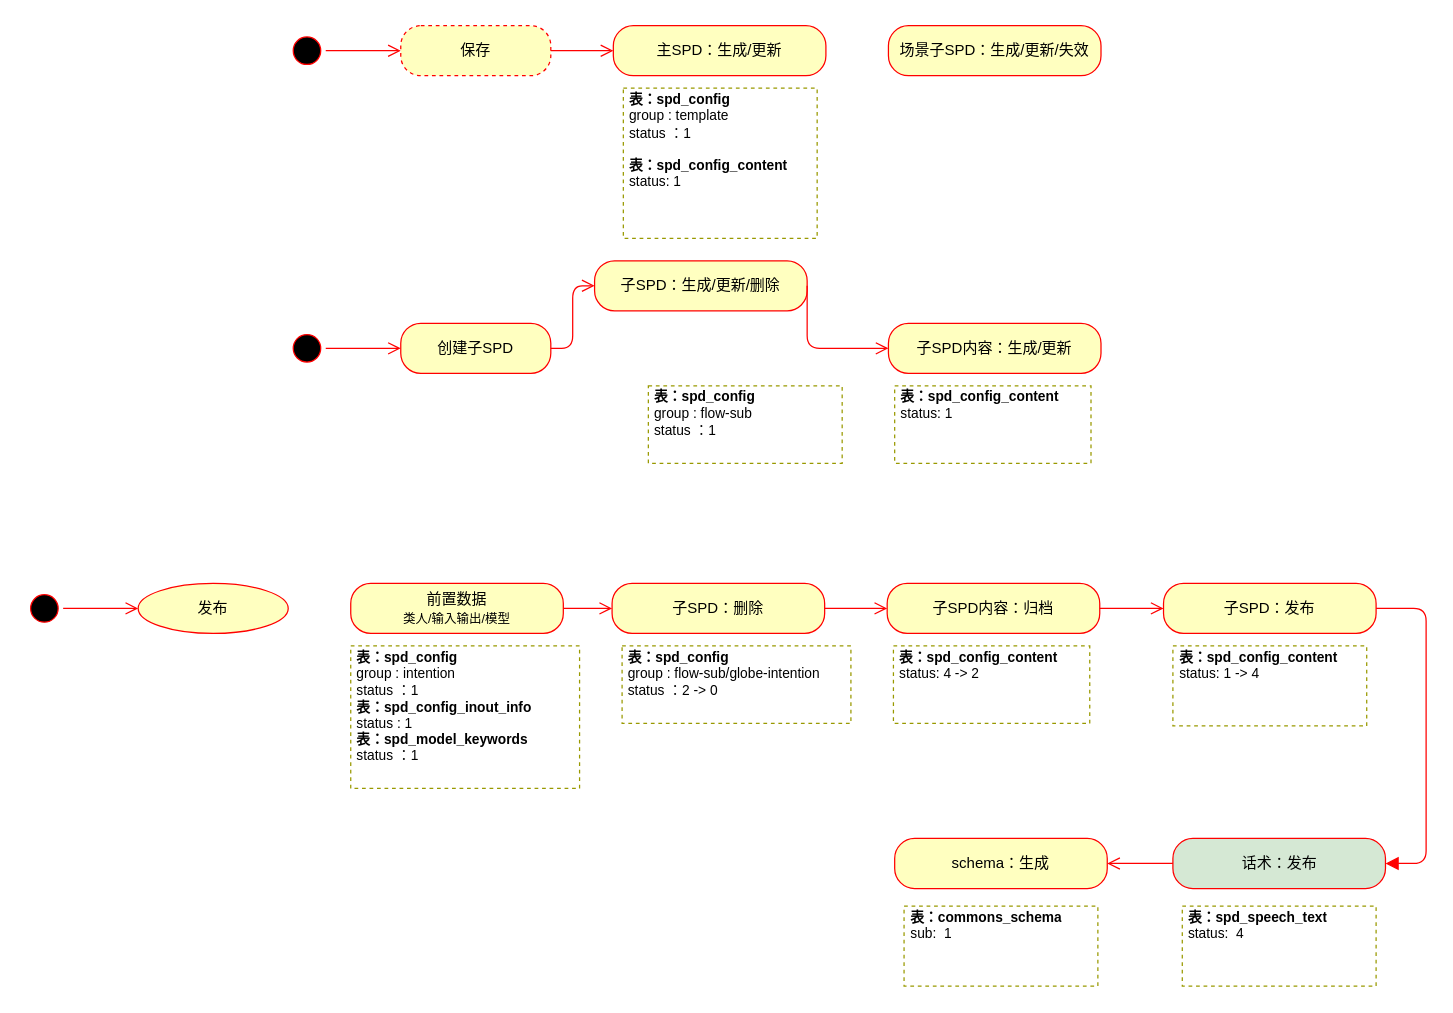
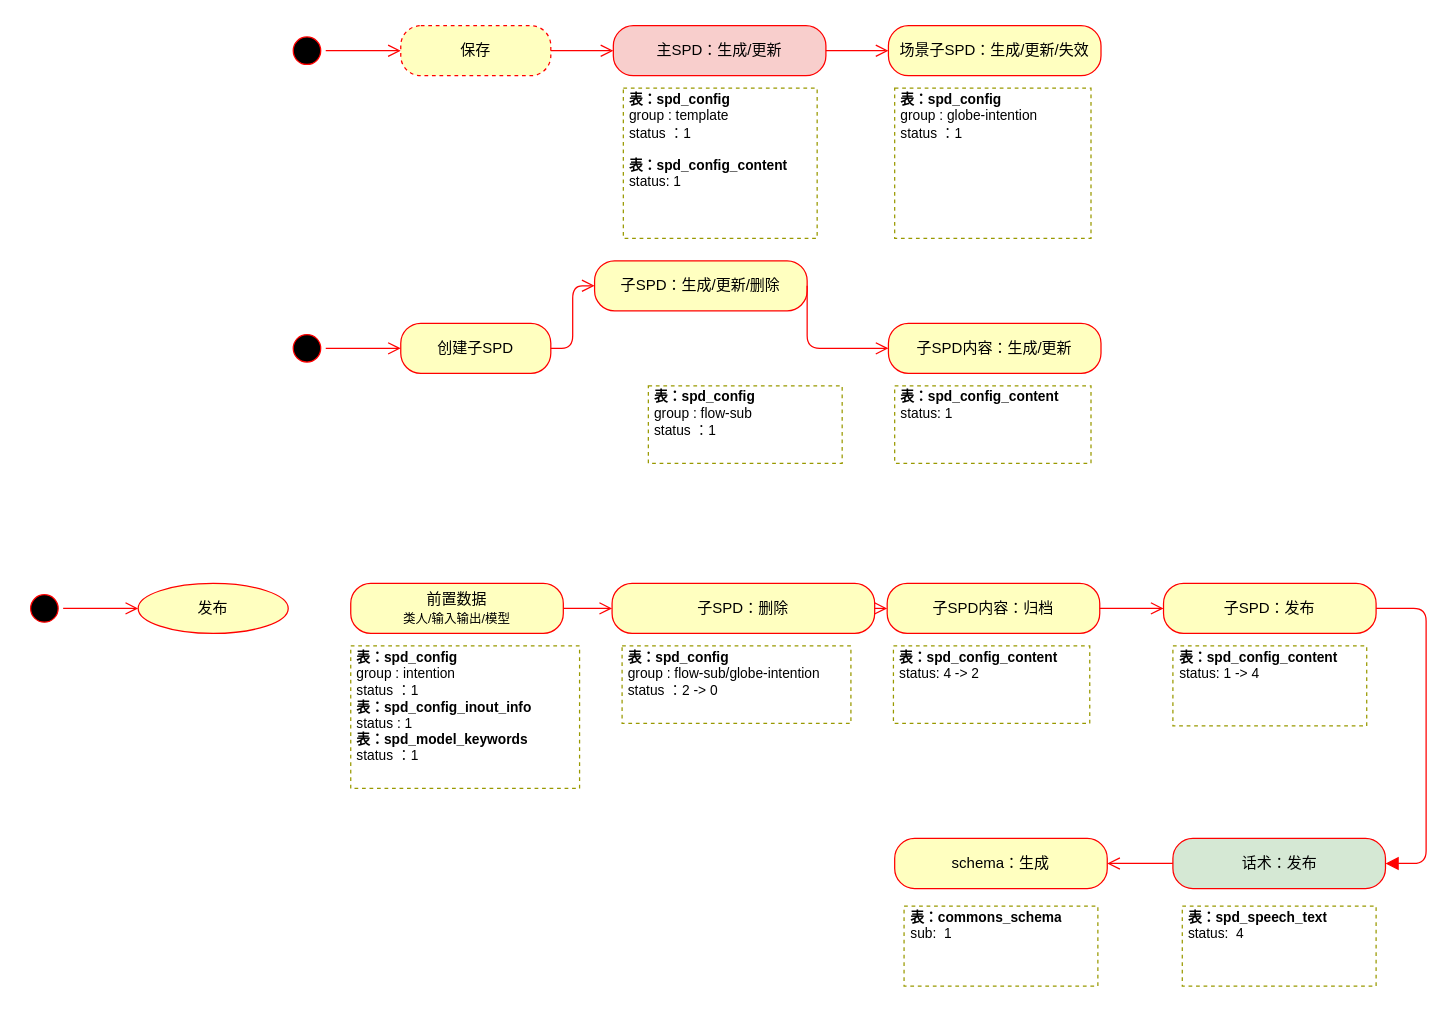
(719, 51) -> (719, 51)
none -> (853, 51)
none -> (993, 163)
(718, 608) -> (743, 608)
